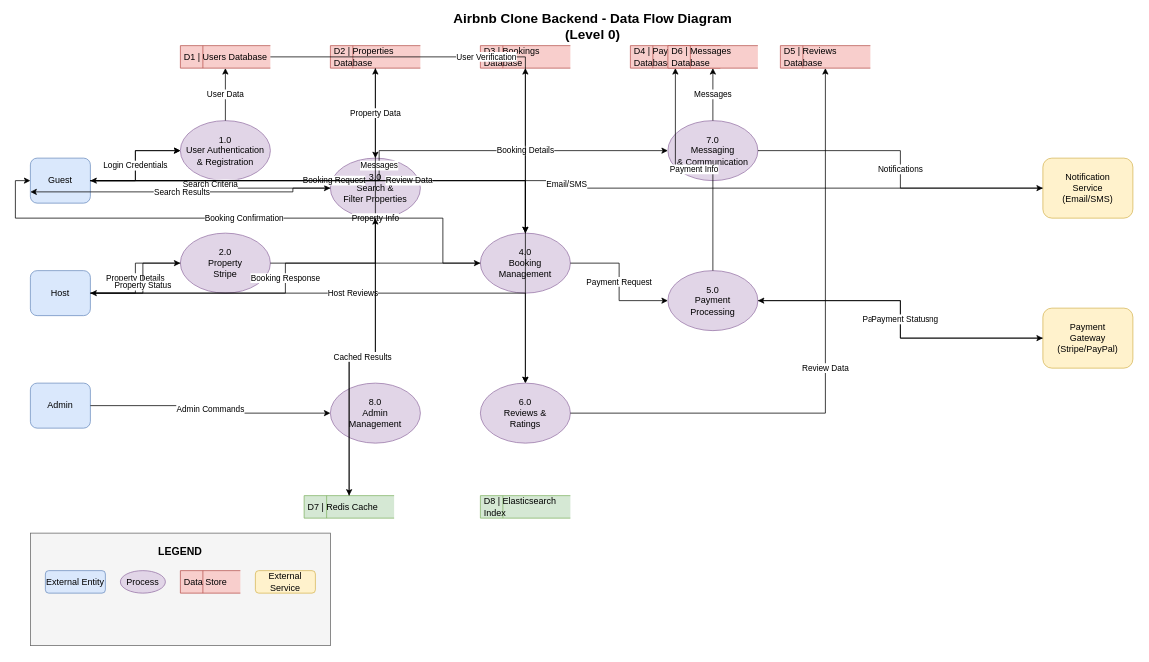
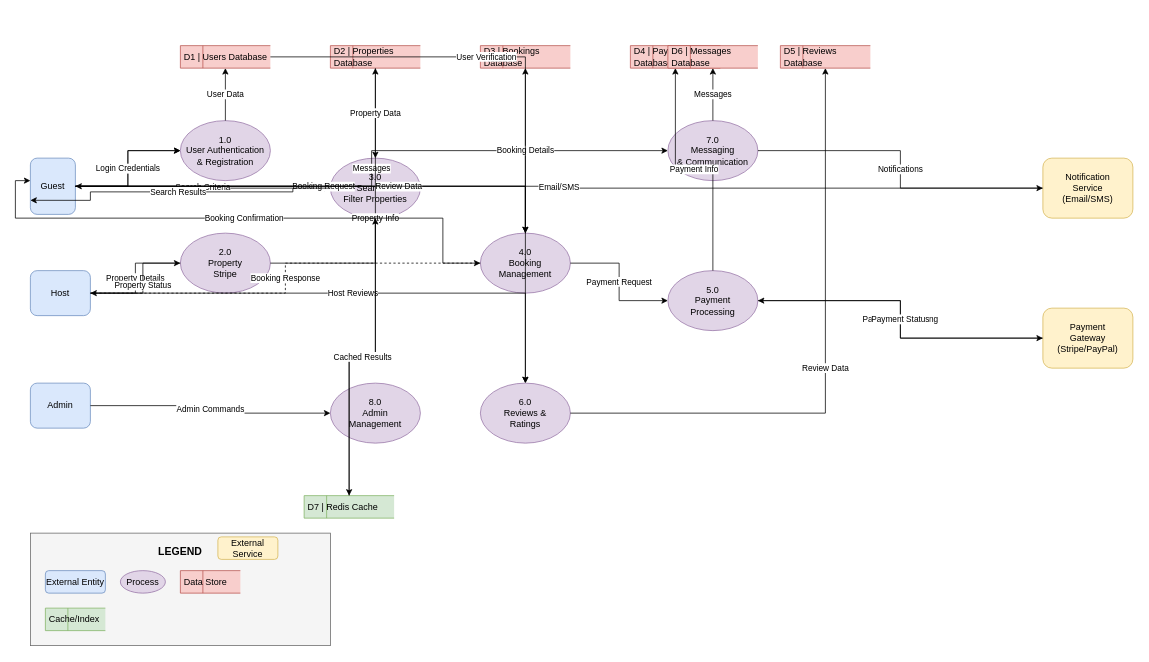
(593, 27) -> none
(60, 180) -> (53, 186)
(409, 263) -> (409, 263)
(525, 507) -> none
(285, 582) -> (248, 548)
none -> (75, 619)
